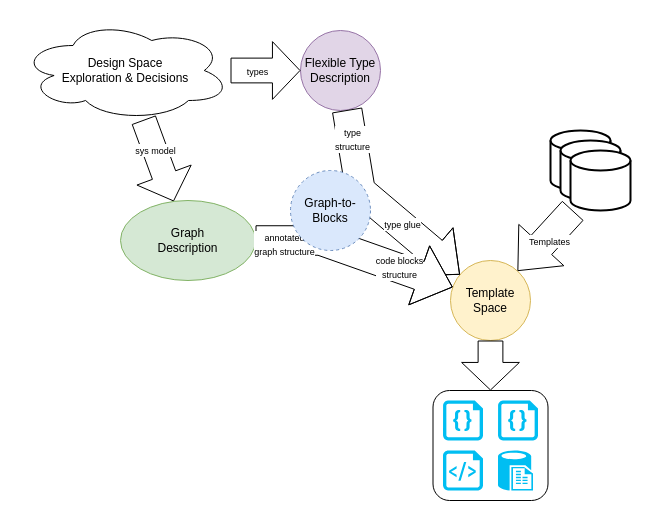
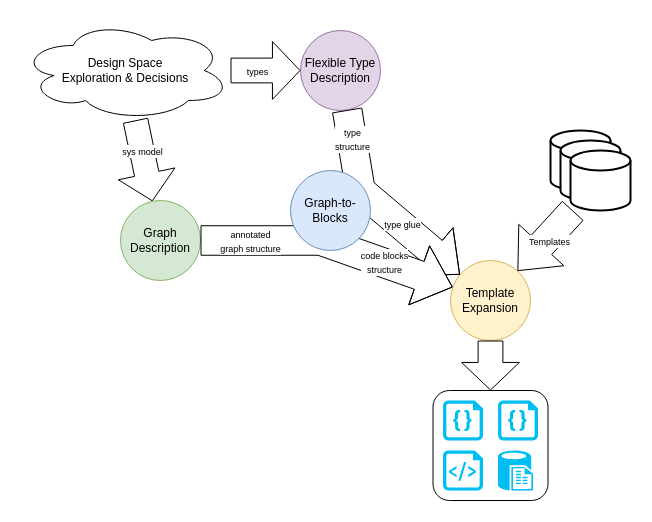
(331, 211) -> (331, 211)
(188, 241) -> (161, 241)
(491, 301) -> (491, 301)
